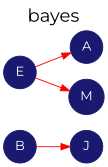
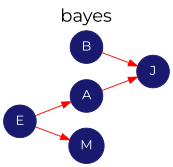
none -> (116, 85)
